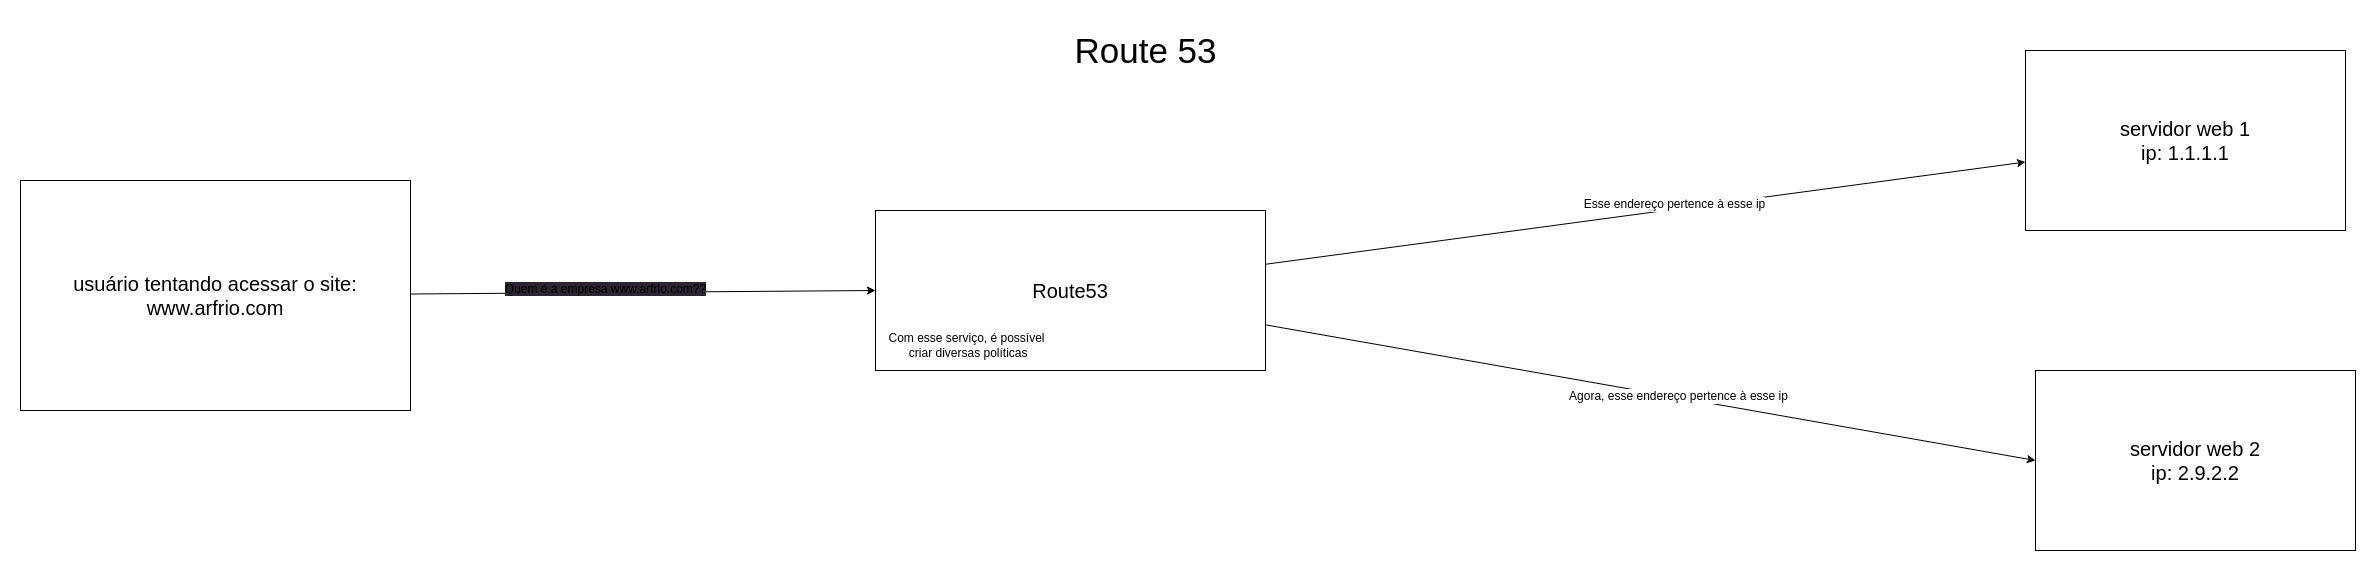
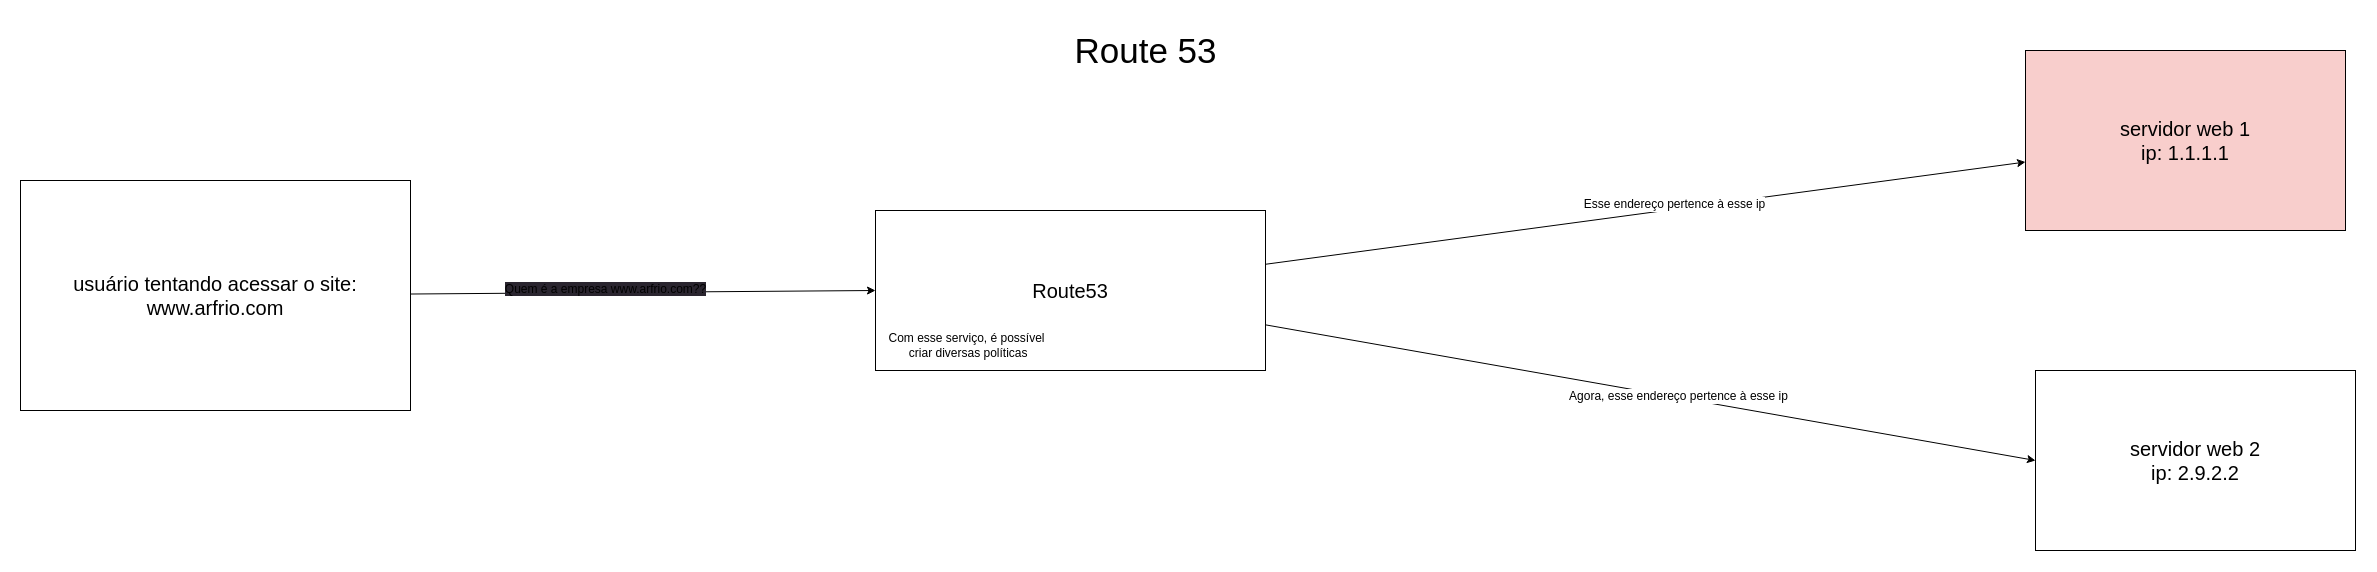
(2186, 141) -> (2186, 141)
